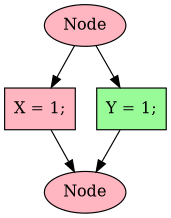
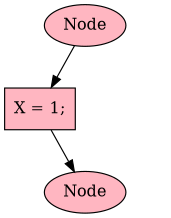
(131, 109) -> none
